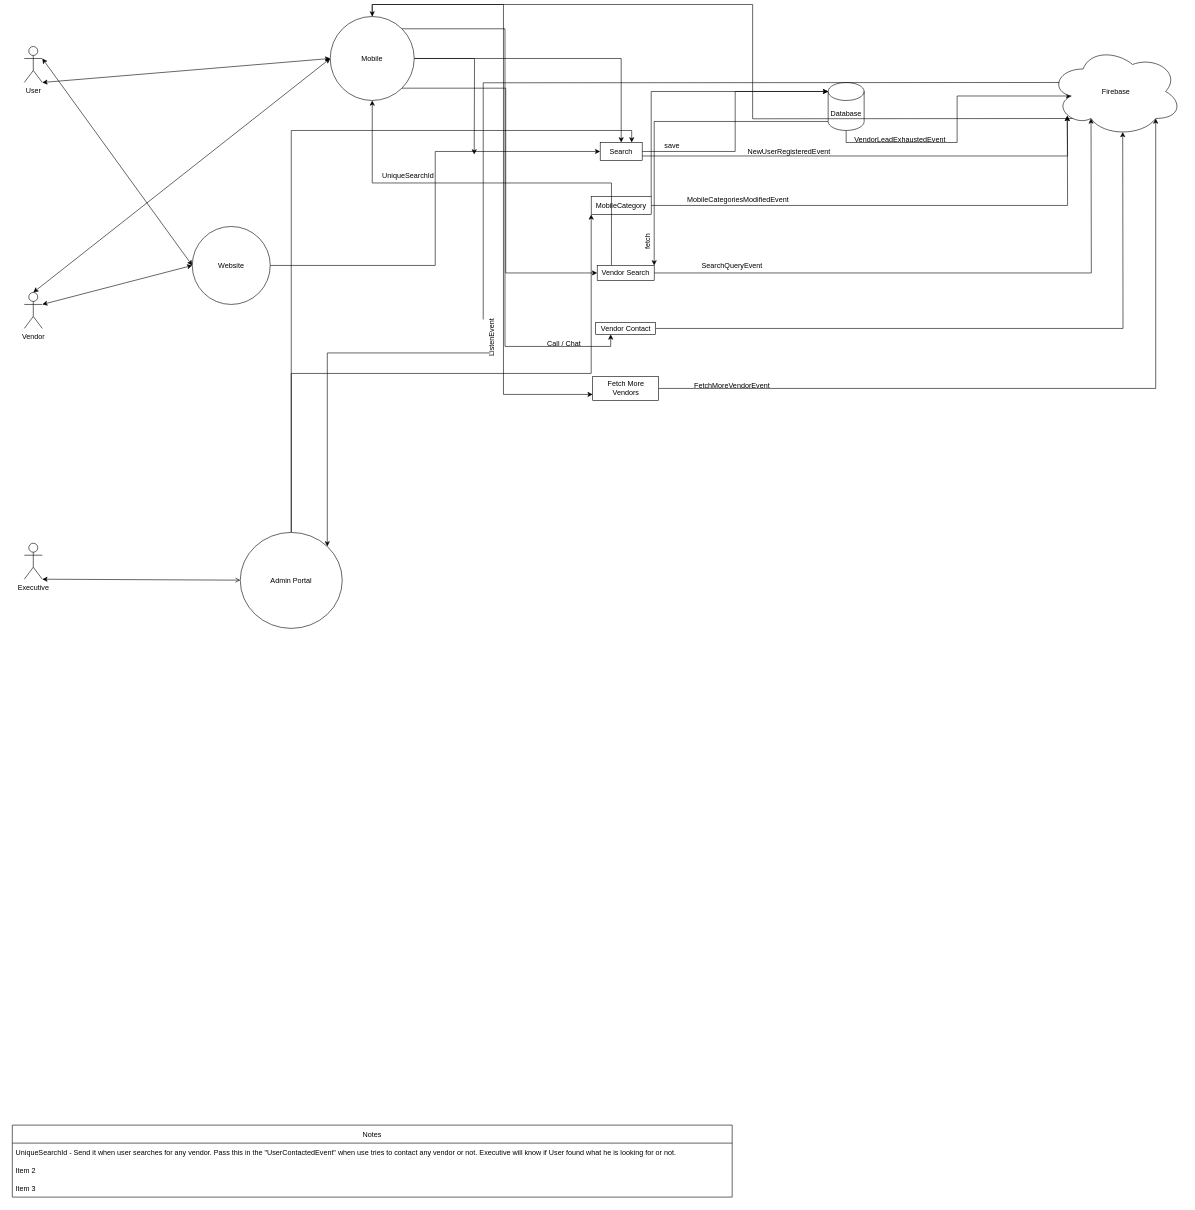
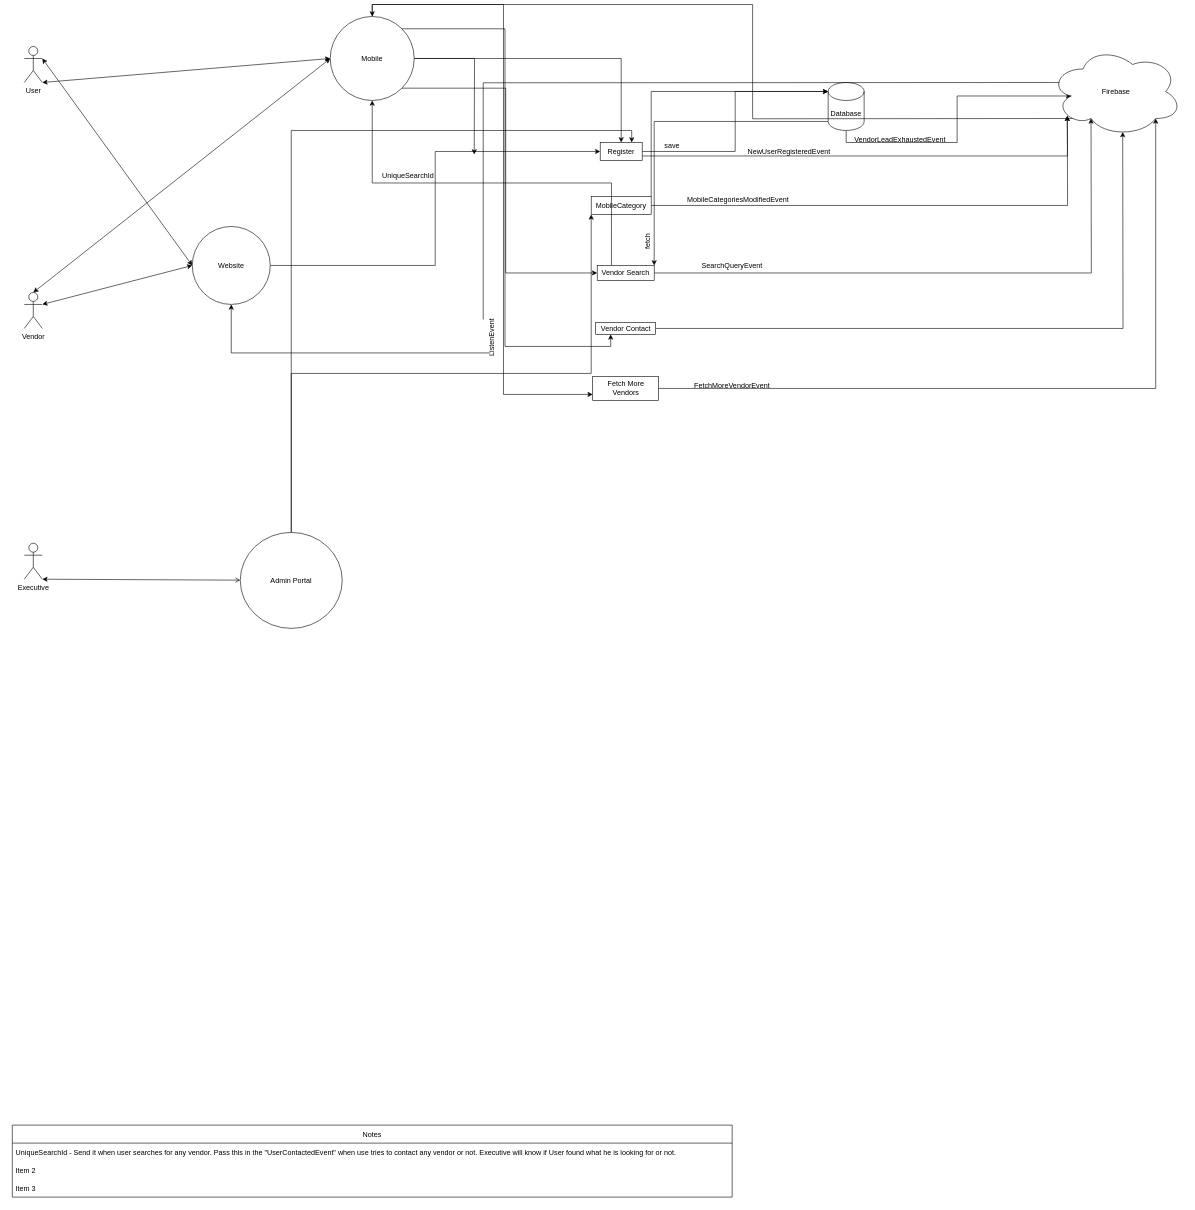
(621, 152) -> (621, 152)
(564, 344) -> none
(327, 541) -> (231, 353)
